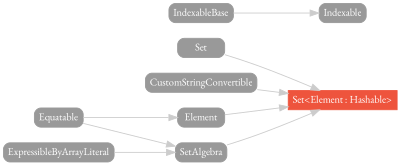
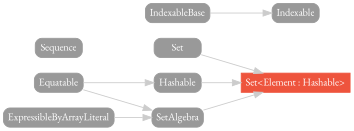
none -> (59, 48)
(201, 83) -> none
(201, 118) -> (178, 83)
